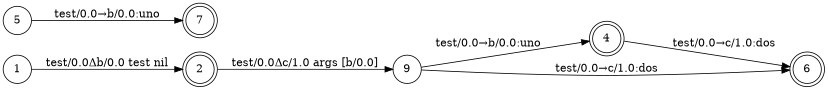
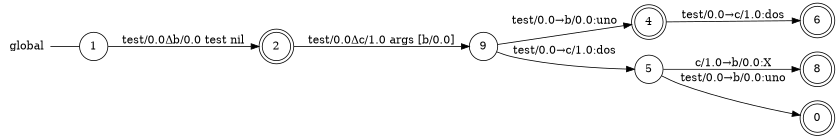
(200, 20) -> (817, 118)
none -> (27, 46)
none -> (817, 69)
(602, 75) -> (561, 65)
